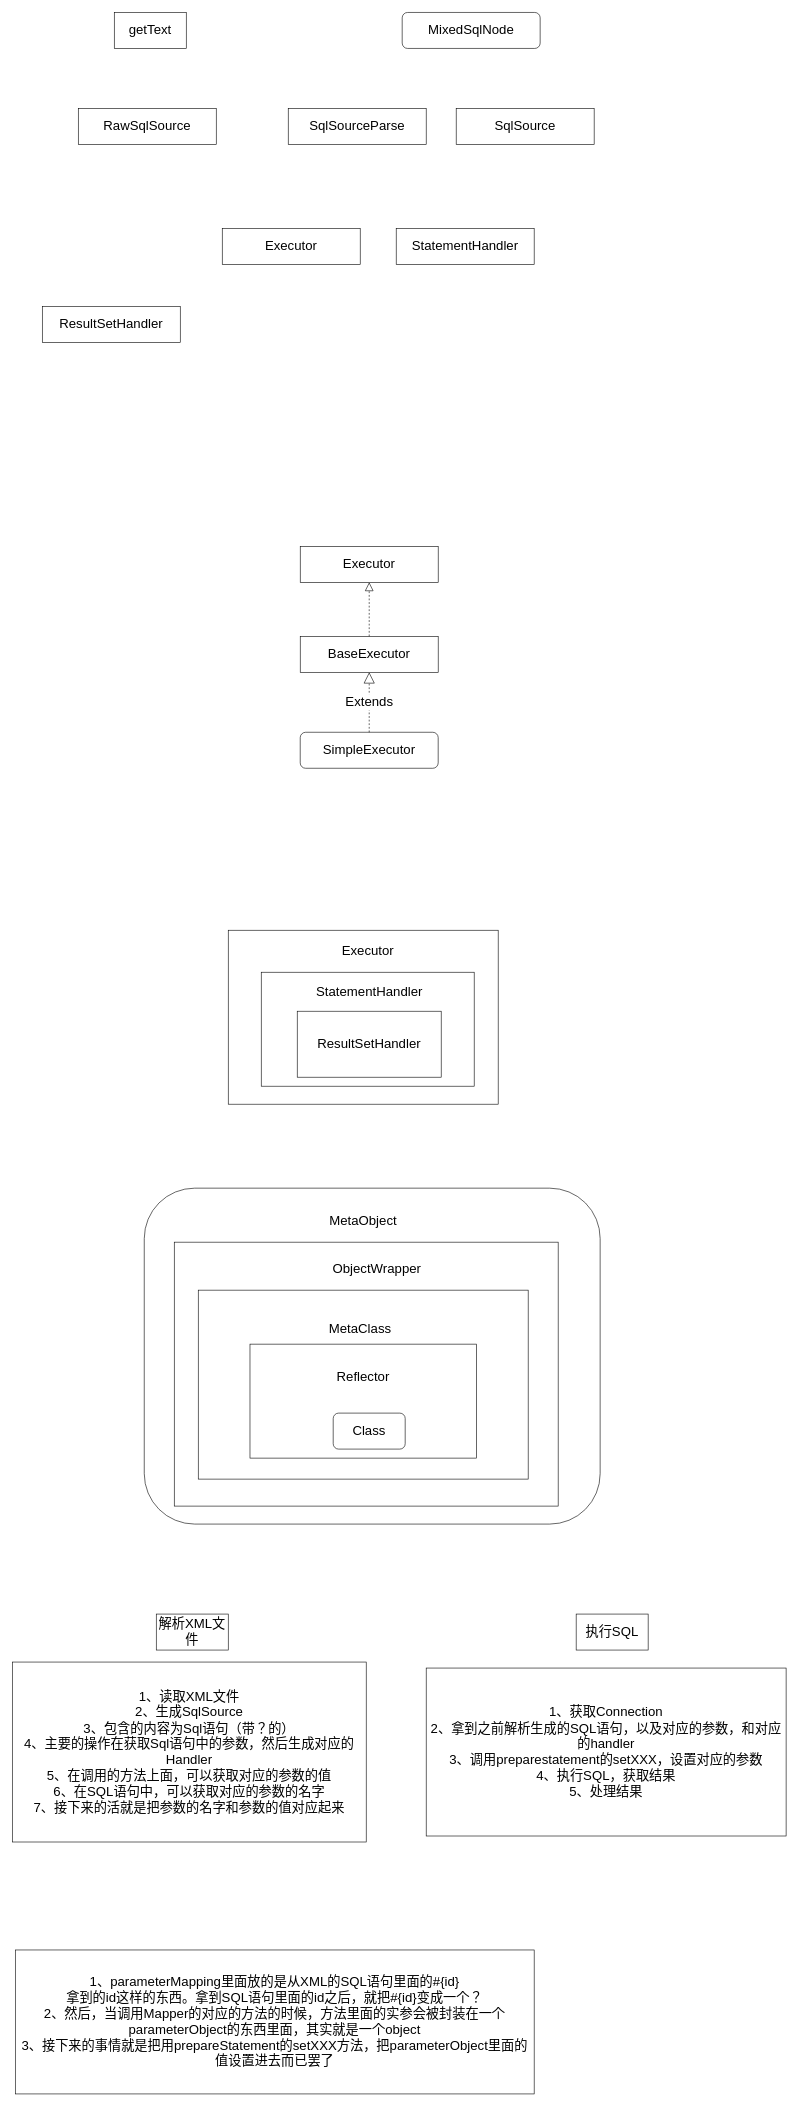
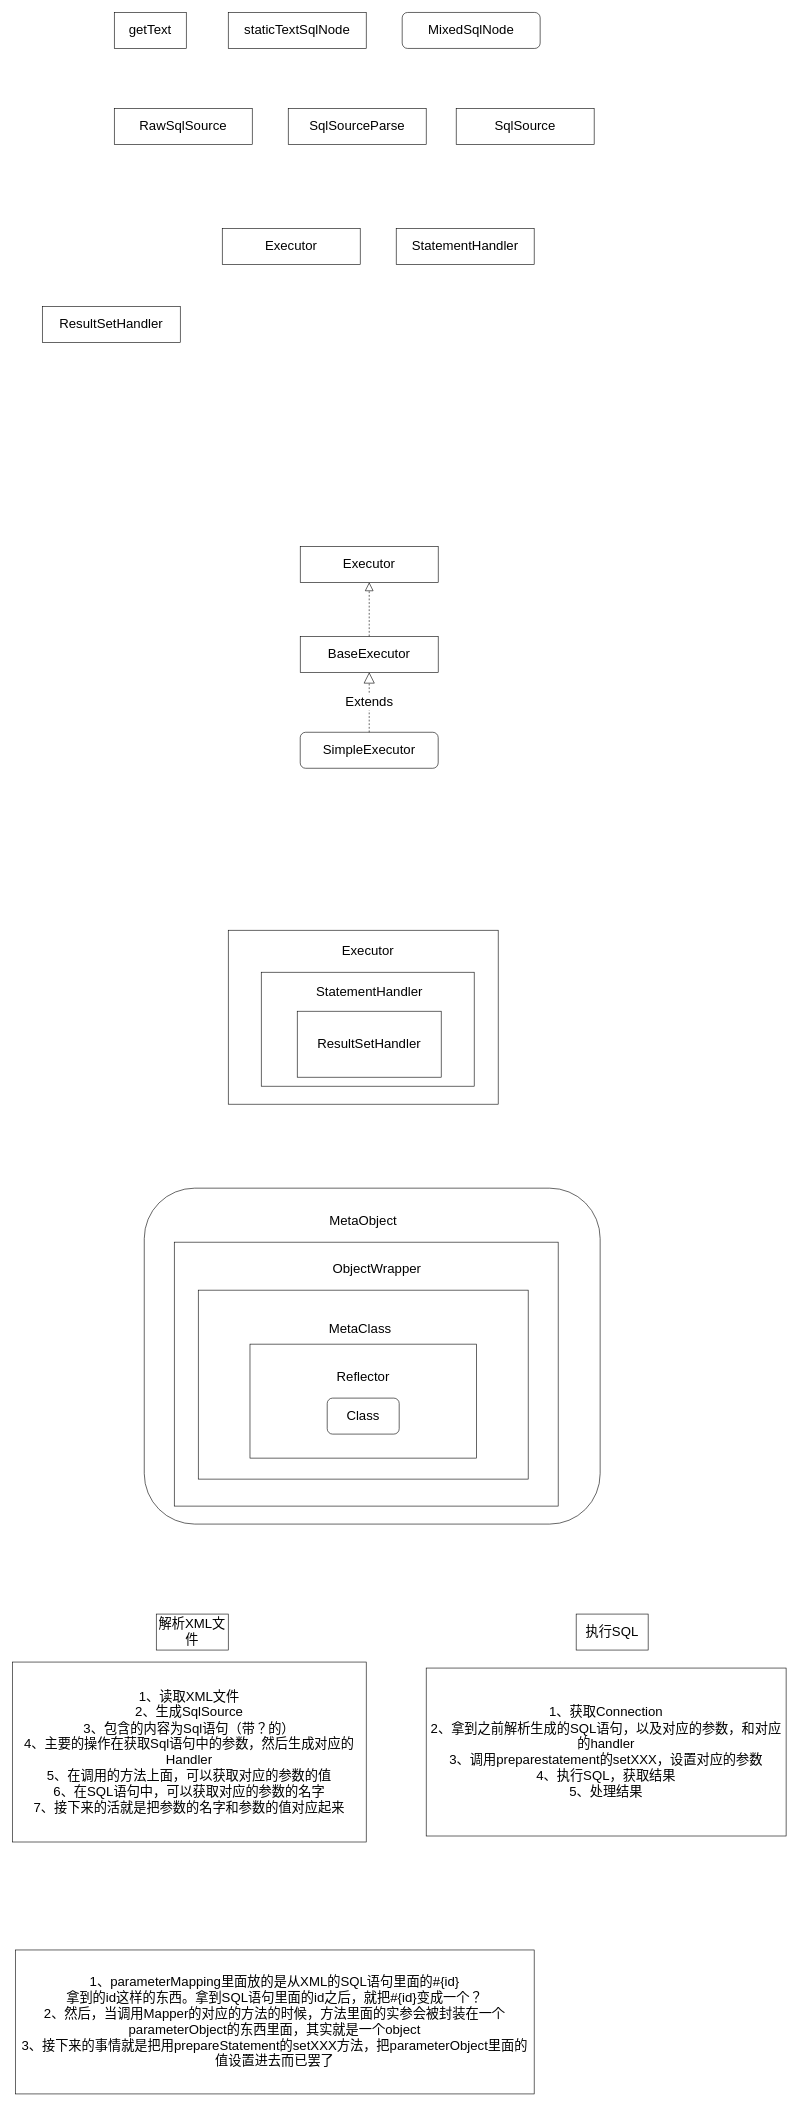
none -> (297, 30)
(147, 126) -> (183, 126)
(369, 1431) -> (363, 1416)
